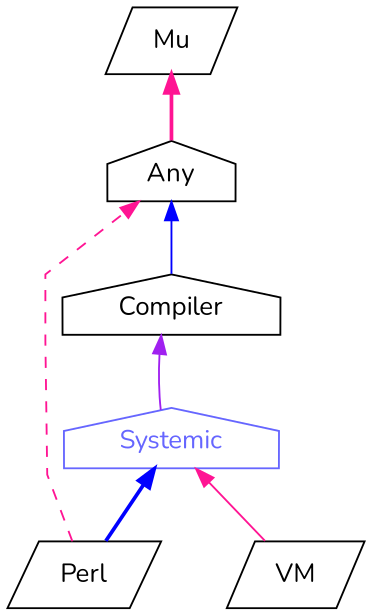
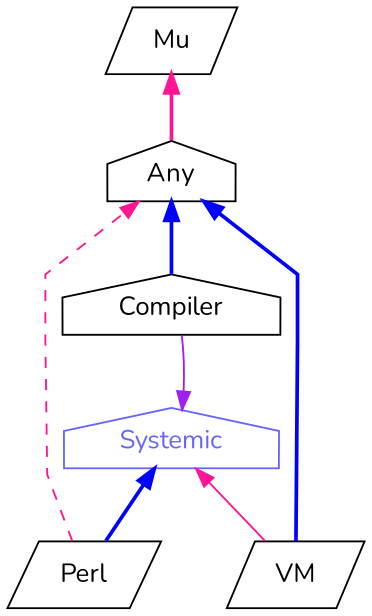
(171, 247) -> (171, 247)
none -> (297, 358)
(159, 382) -> (184, 363)
